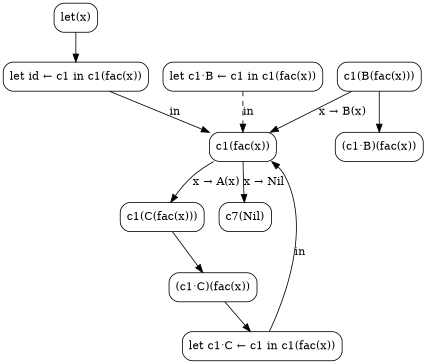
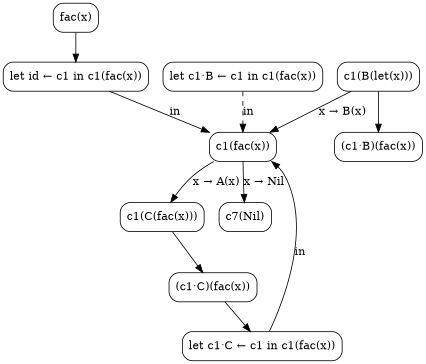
(76, 18) -> (76, 18)
(379, 77) -> (378, 77)
